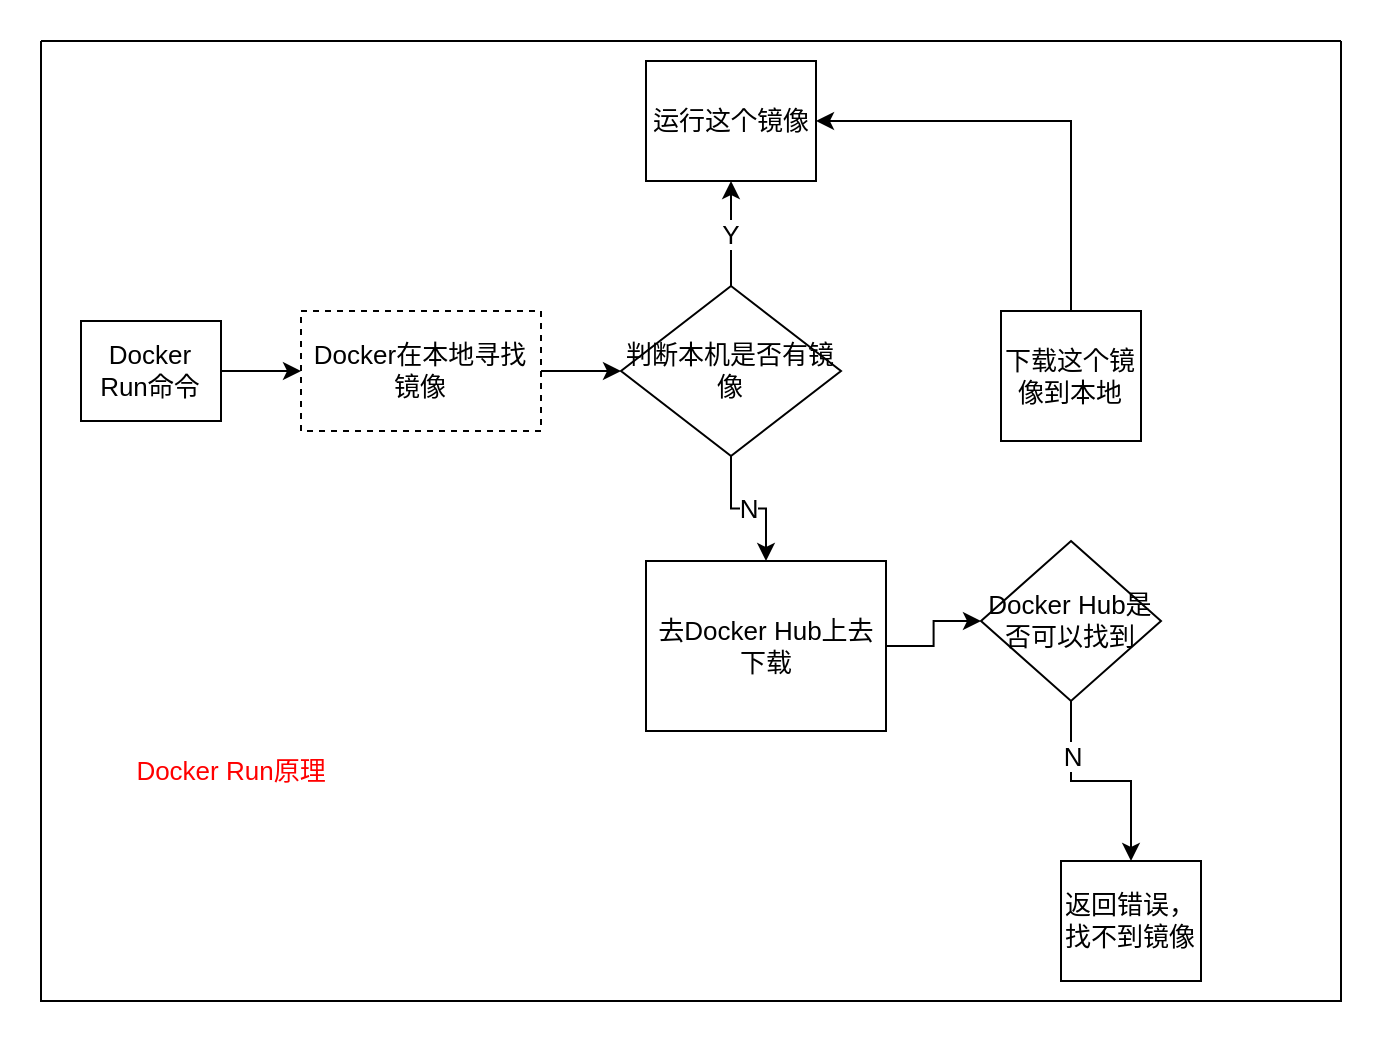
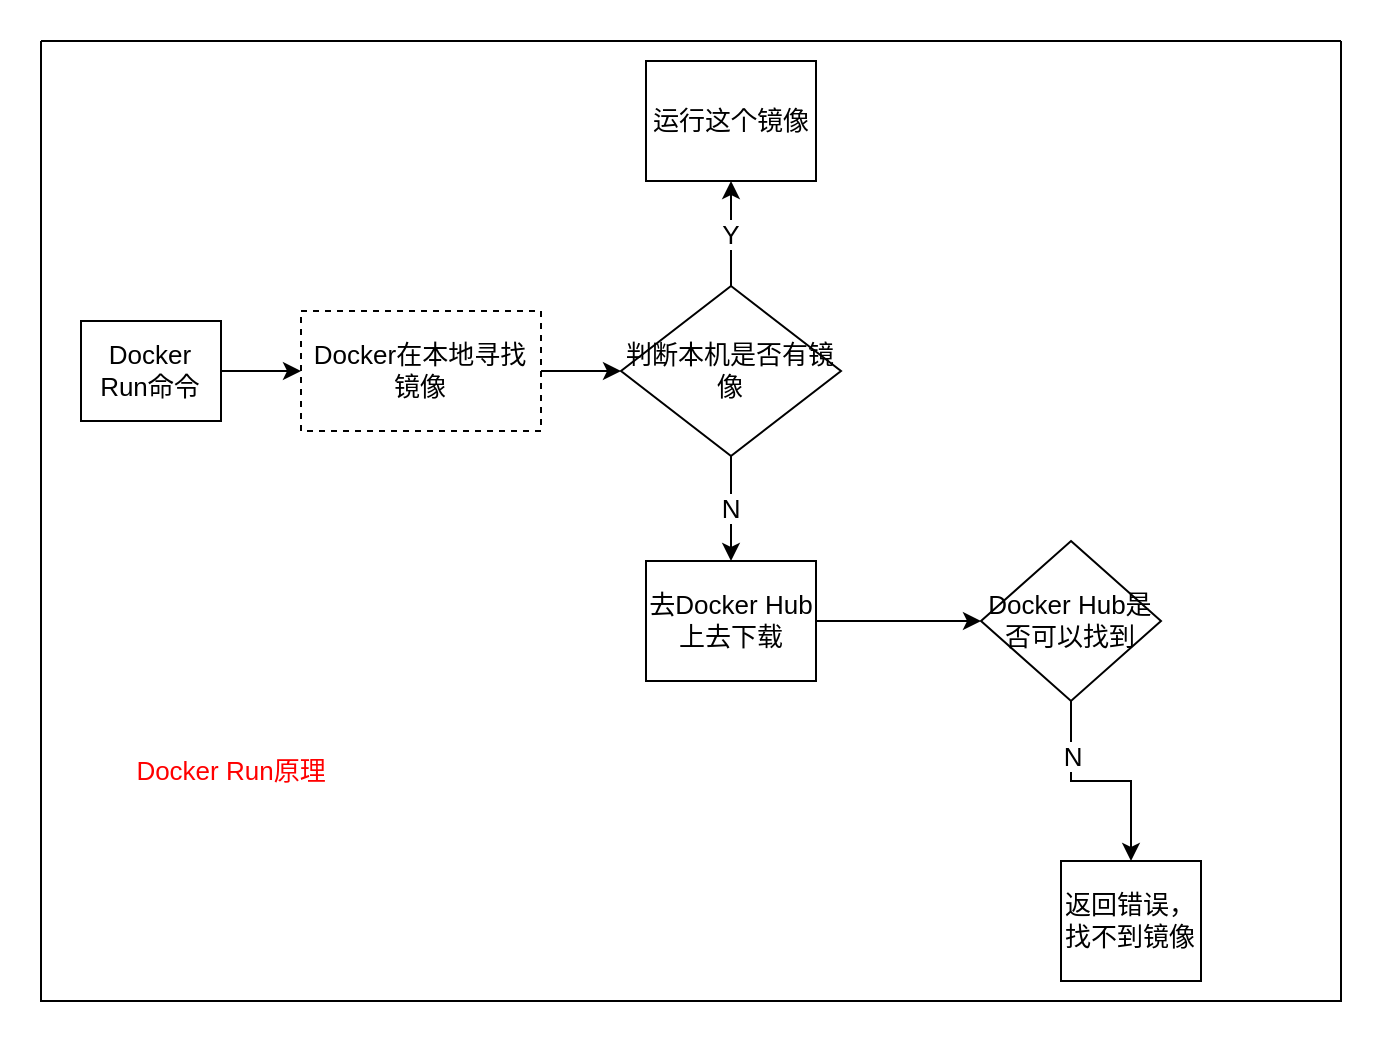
(1045, 121) -> none
(1071, 376) -> none
(766, 646) -> (731, 621)
